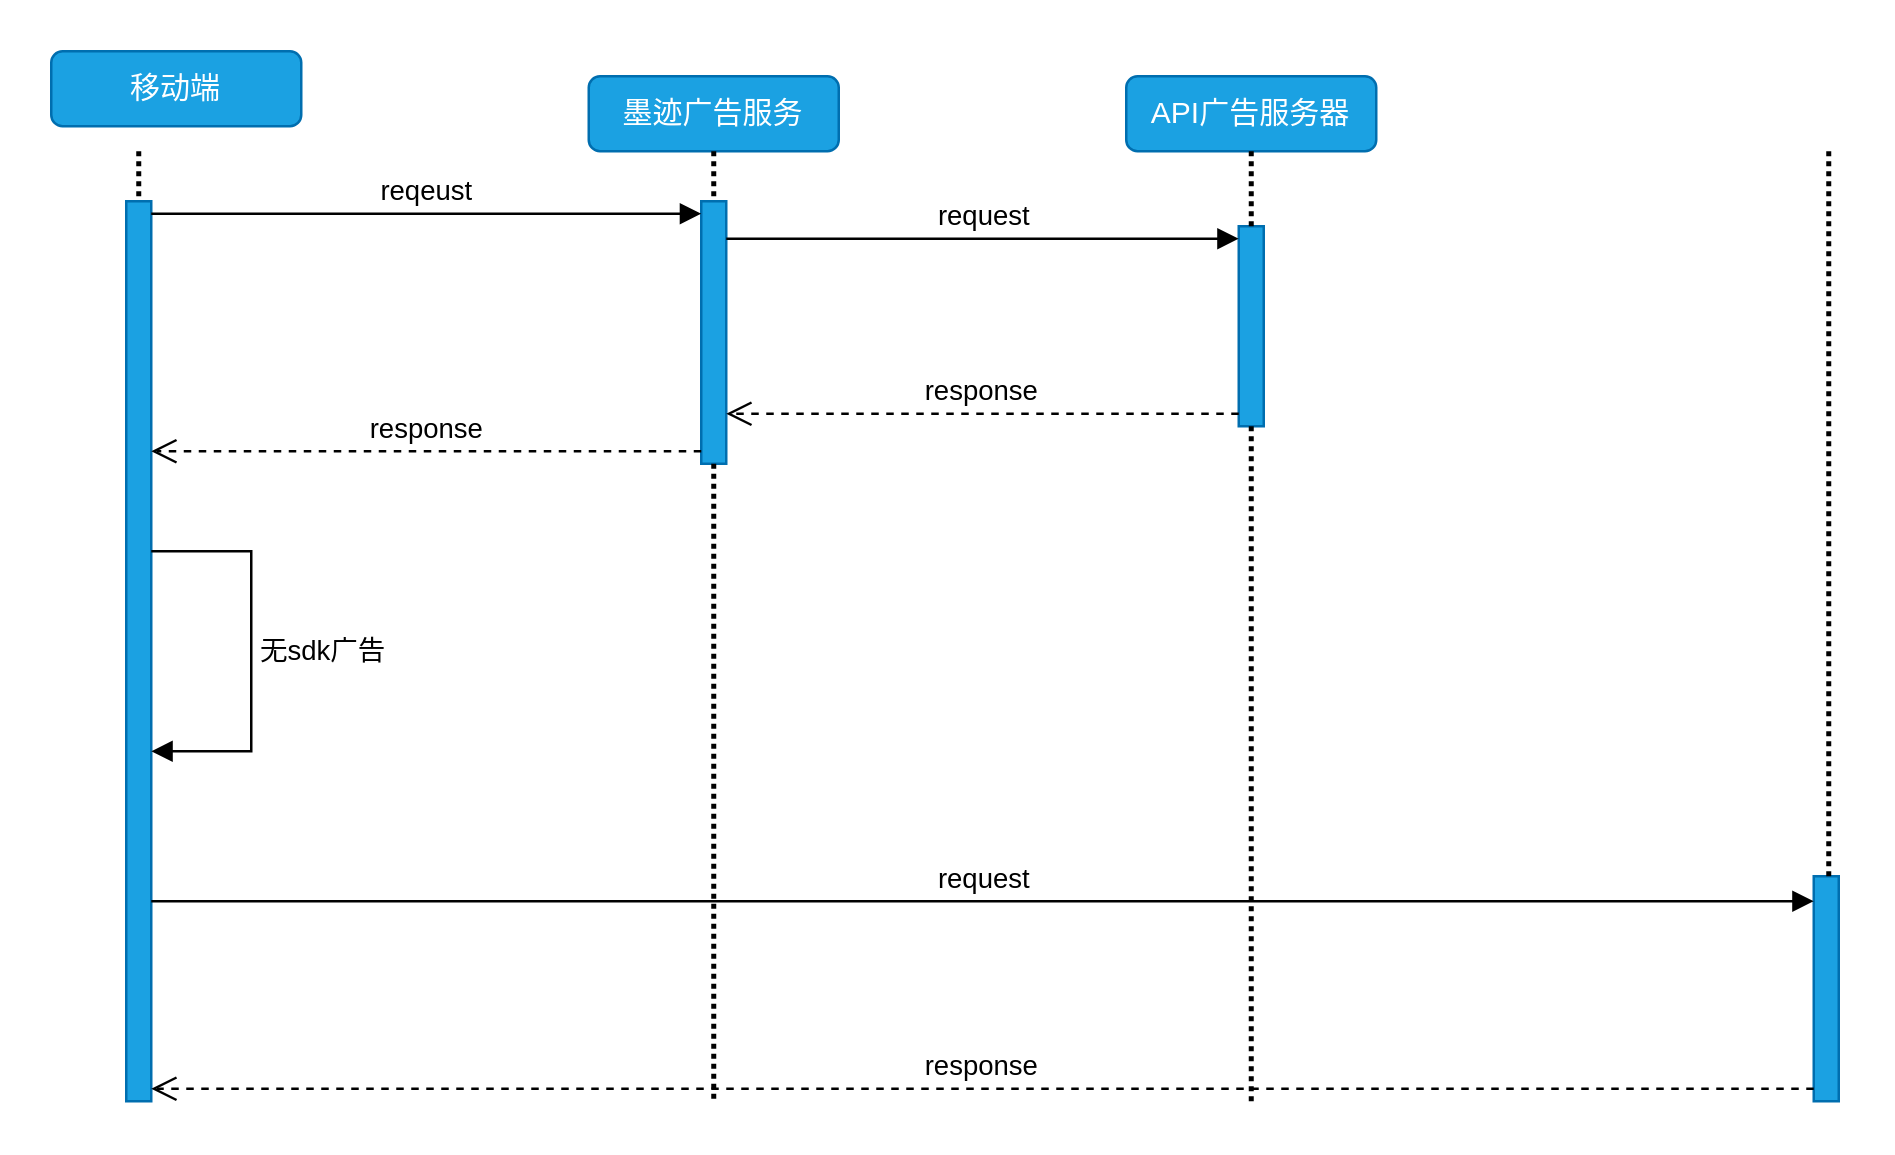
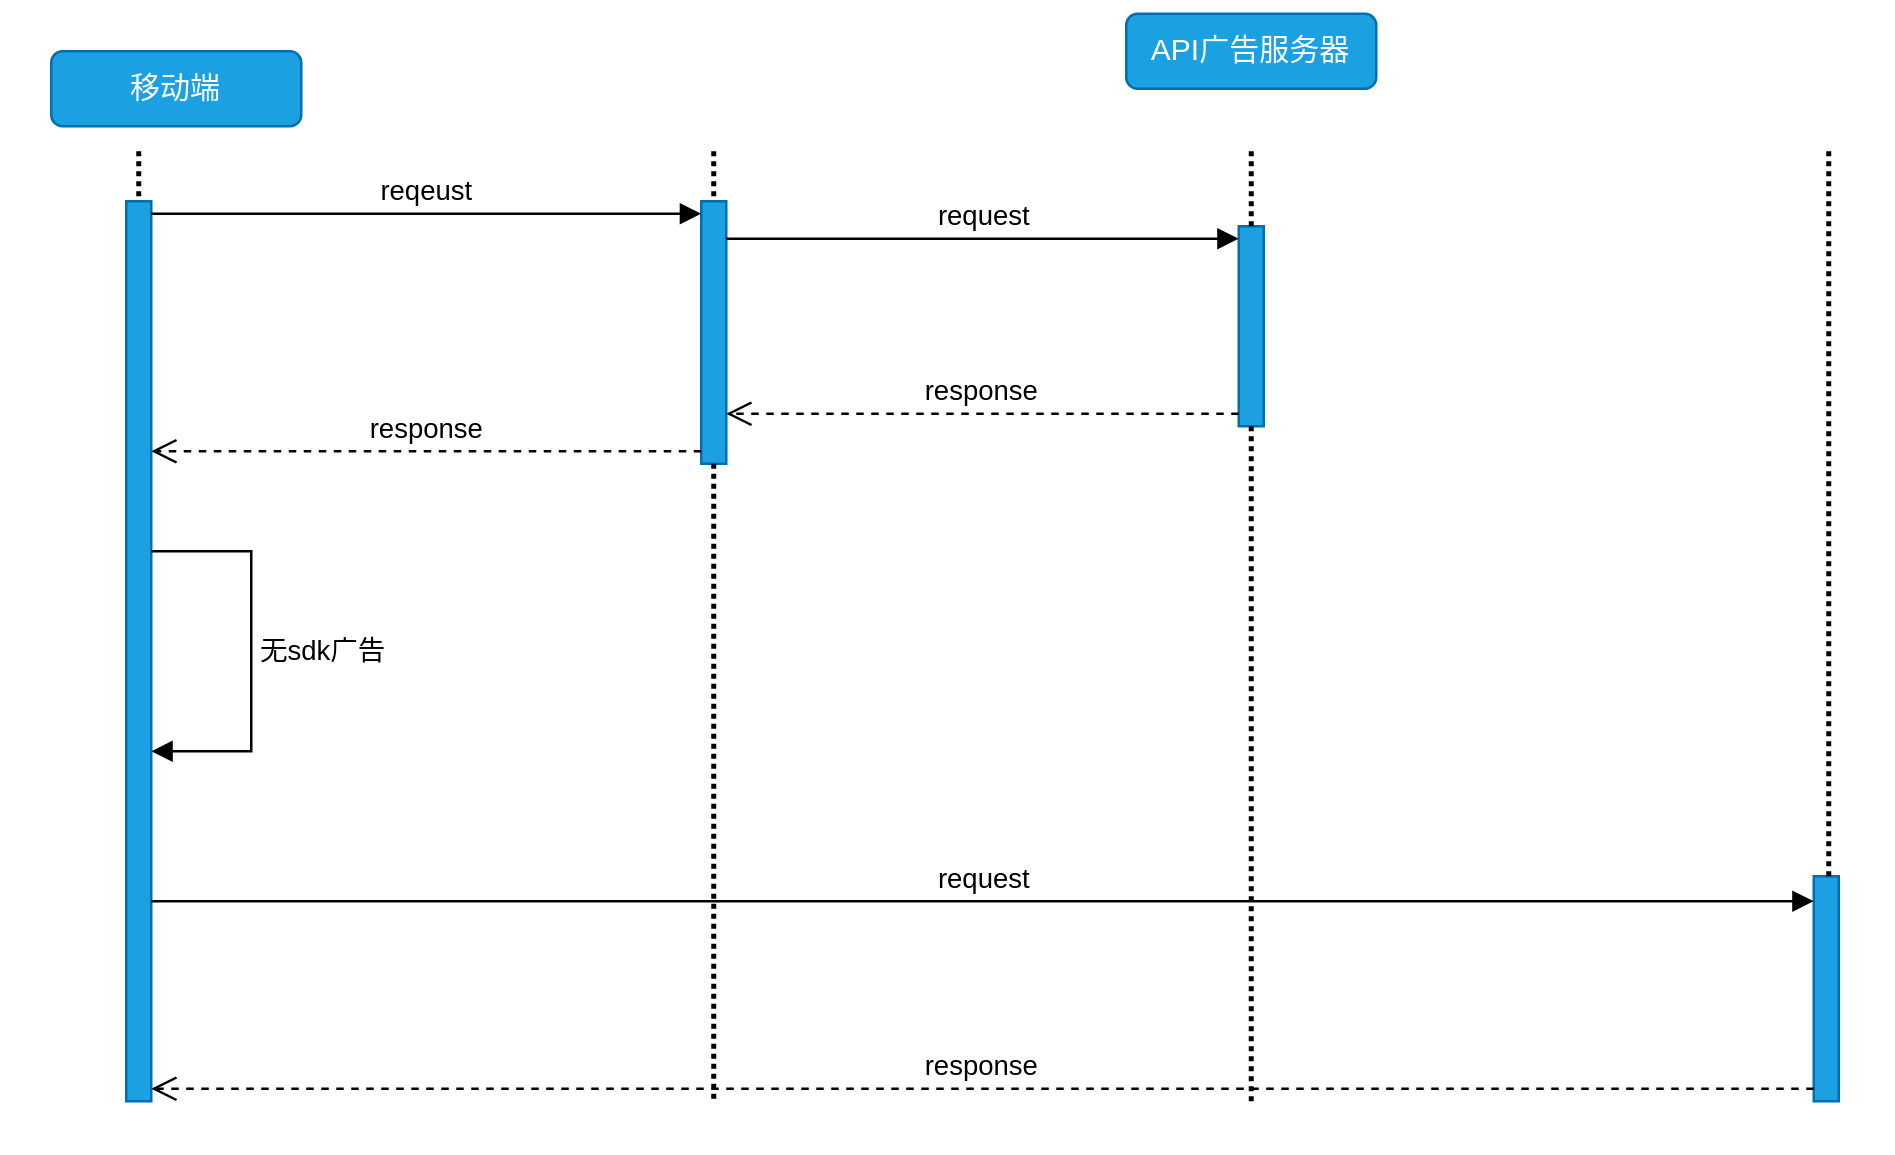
(714, 114) -> none
(1251, 114) -> (1251, 51)
